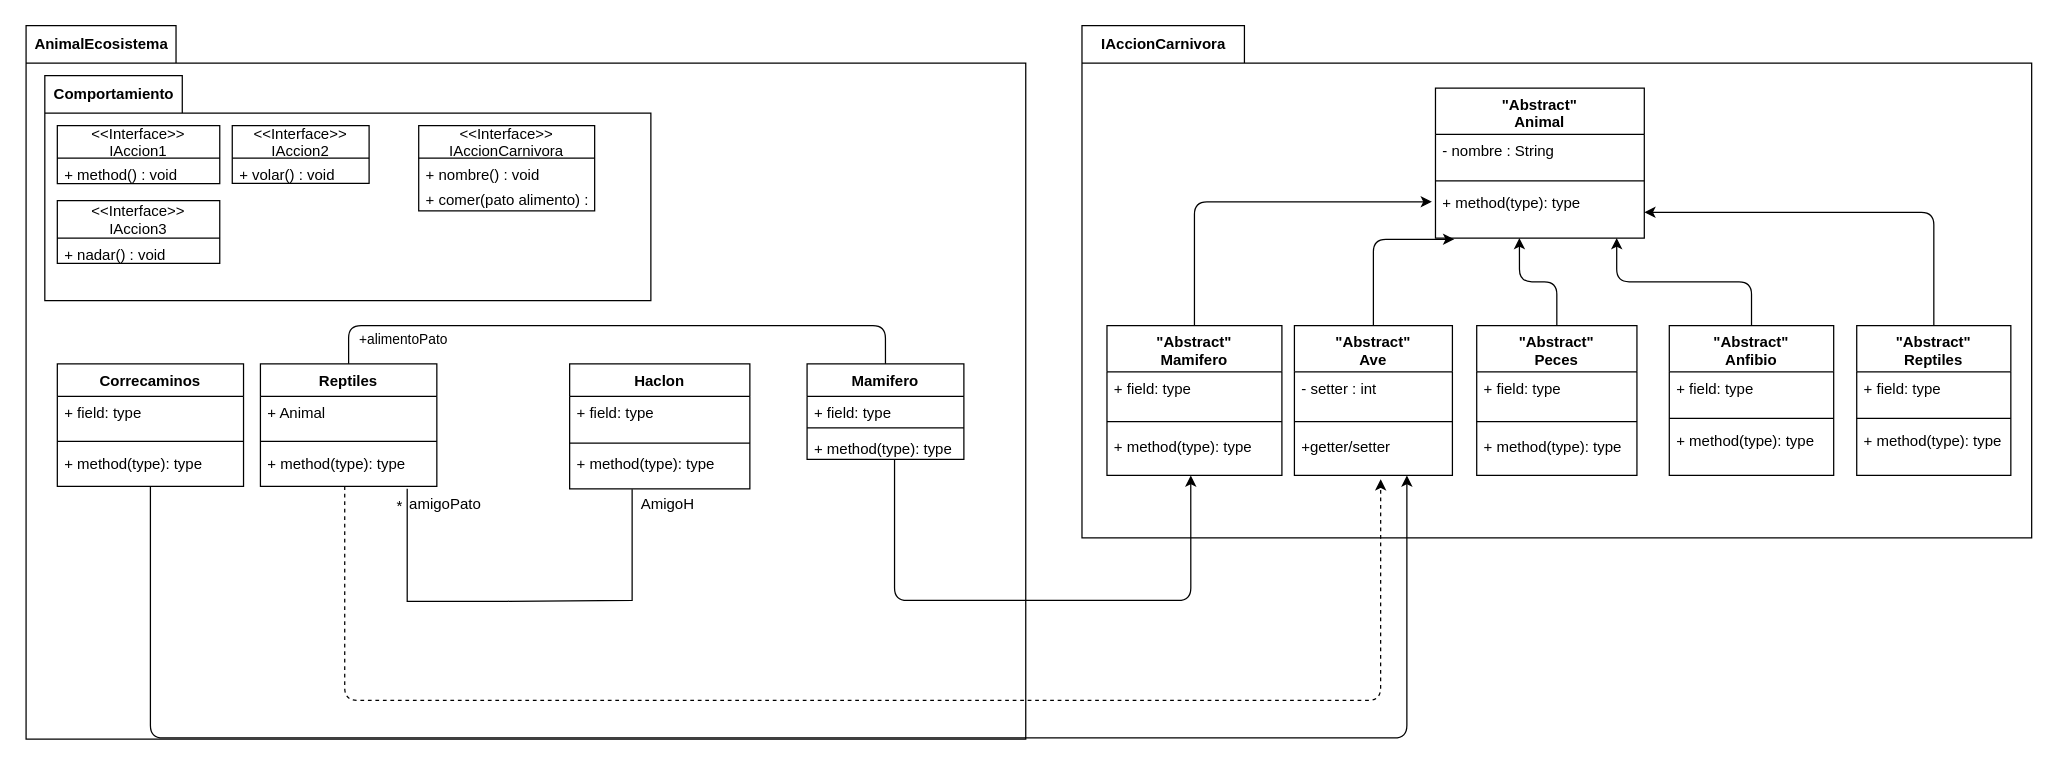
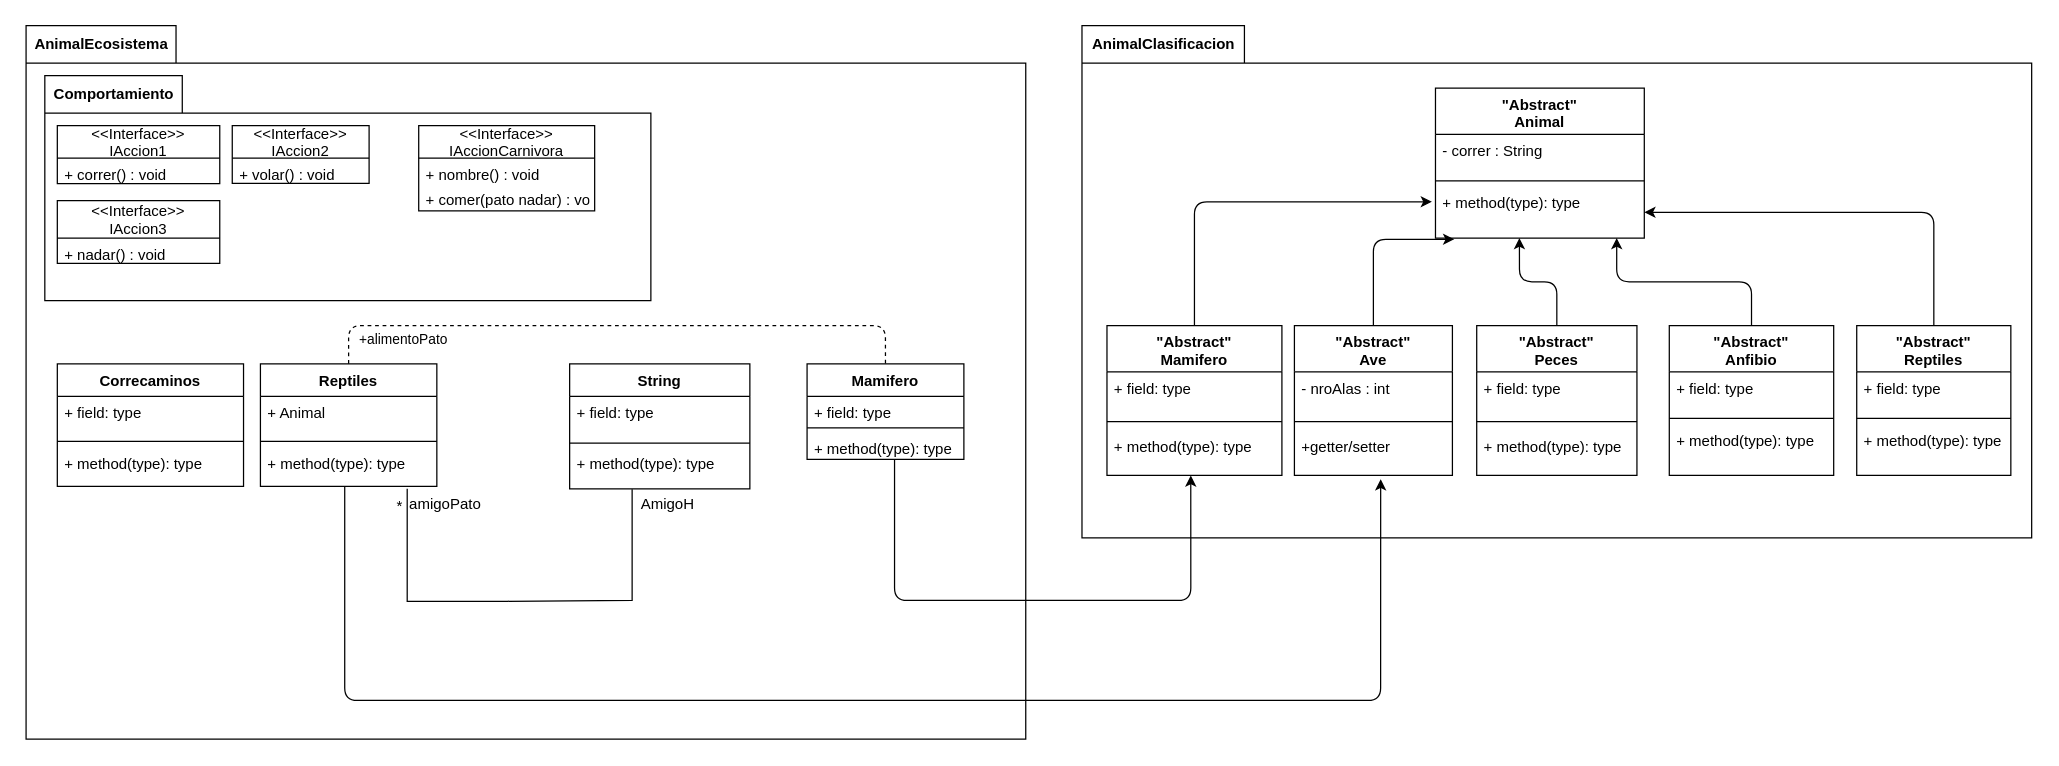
(1164, 44) -> (1164, 44)
(1504, 151) -> (1504, 151)
(125, 175) -> (125, 175)
(531, 200) -> (523, 200)
(617, 326) -> (617, 326)
(659, 381) -> (659, 381)
(1350, 389) -> (1353, 389)
(863, 701) -> (863, 701)
(781, 738) -> none
